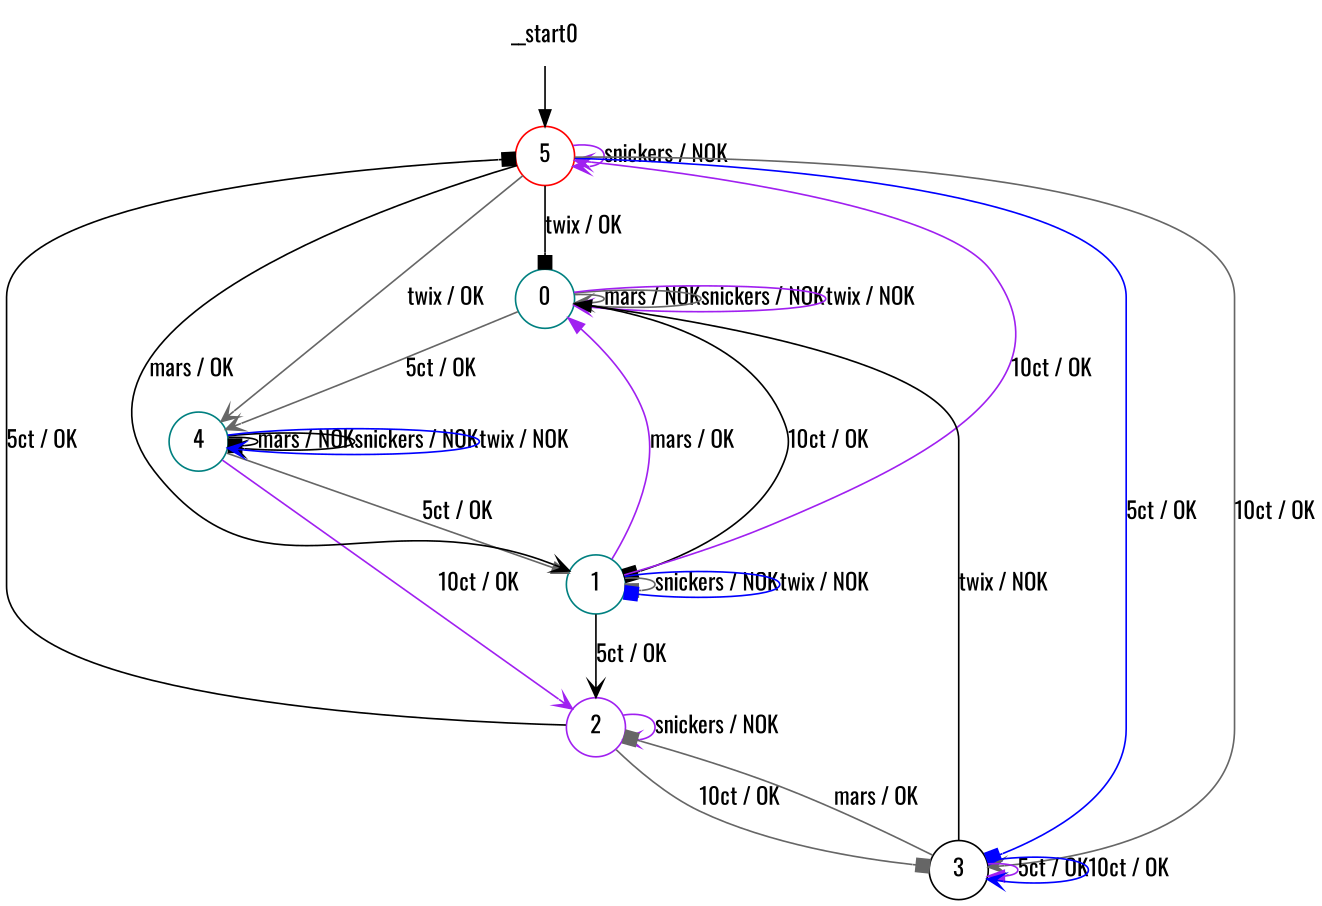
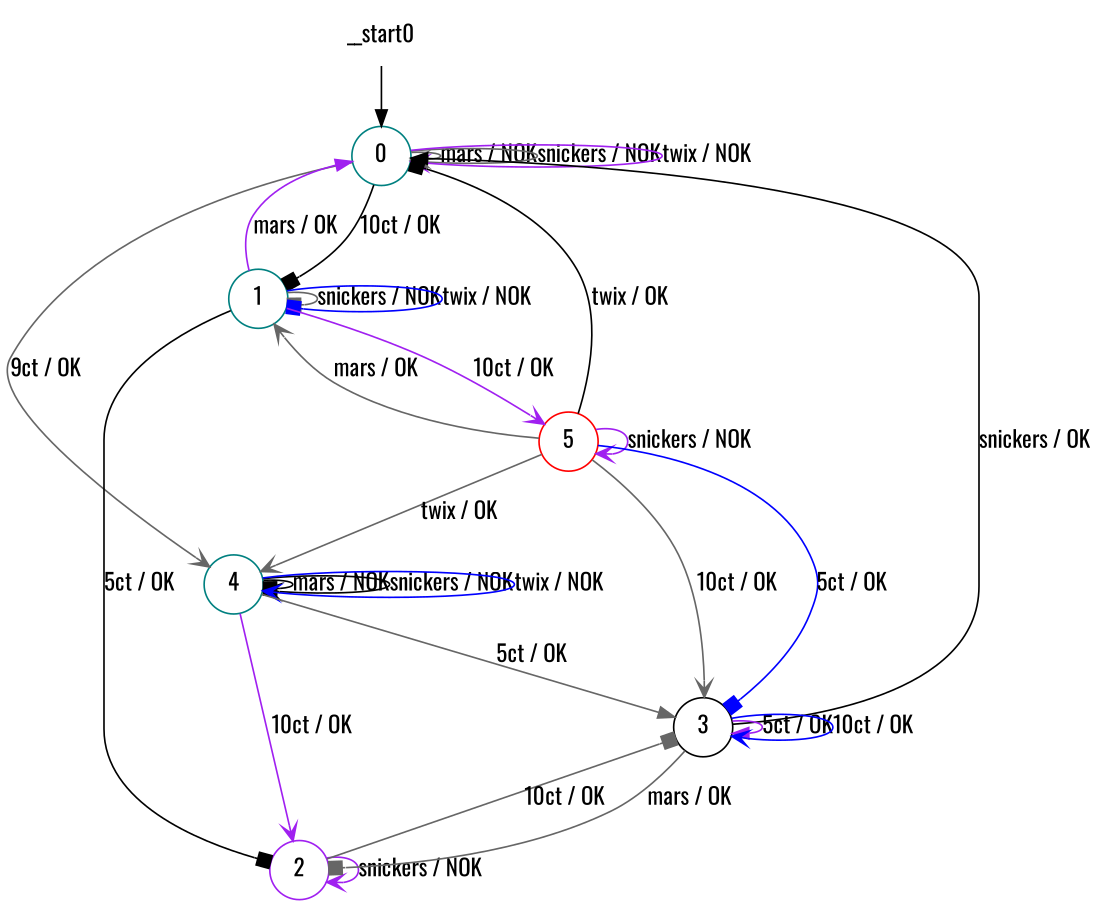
(545, 88) -> (381, 88)
(441, 370) -> (46, 370)
(133, 418) -> (401, 412)
(7, 476) -> none
(390, 510) -> (460, 653)
(1004, 584) -> (1035, 442)
(596, 648) -> (104, 595)
